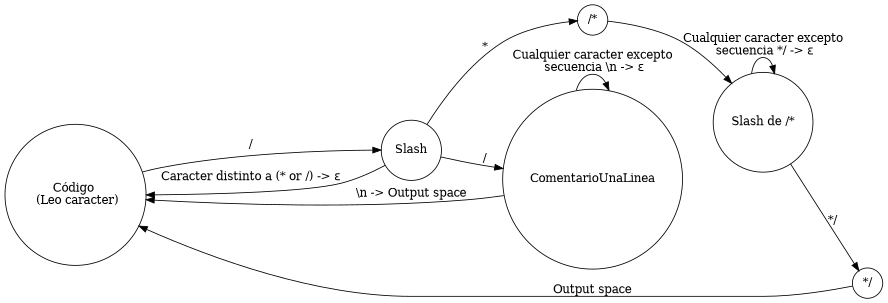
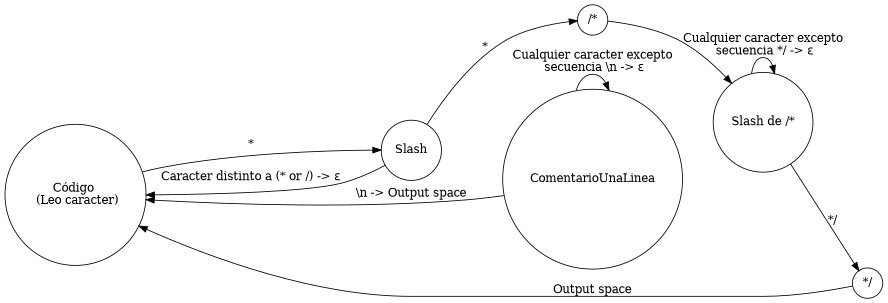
(251, 145) -> (251, 145)
(468, 163) -> none
